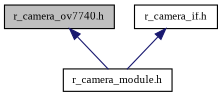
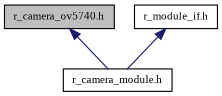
(59, 17) -> (59, 17)
(176, 17) -> (176, 17)
